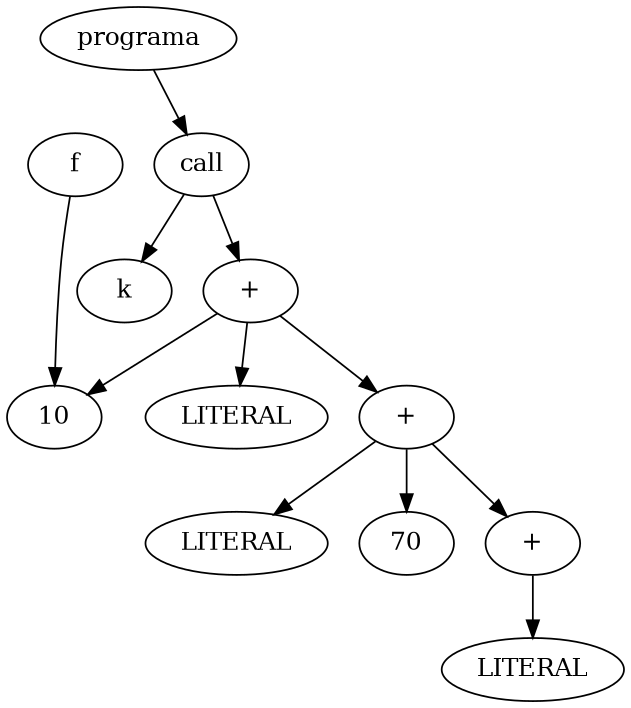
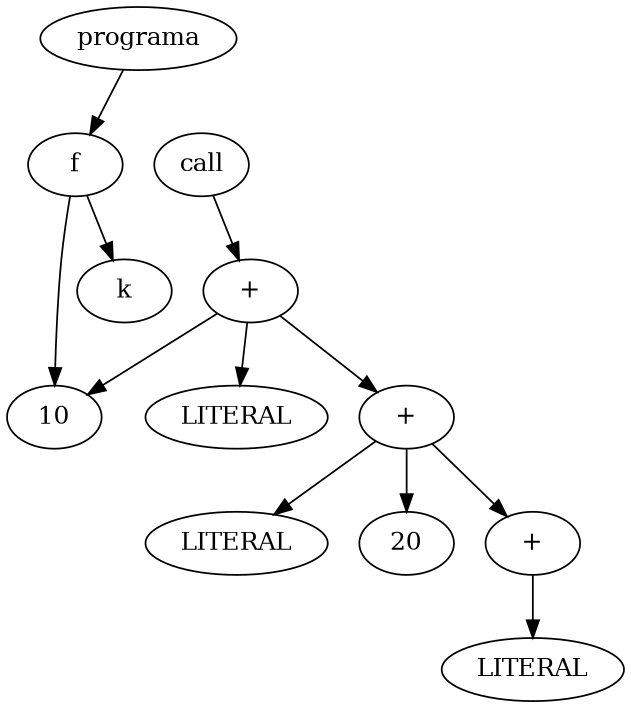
(166, 94) -> (111, 94)
(168, 220) -> (97, 220)
(407, 543) -> (407, 543)
